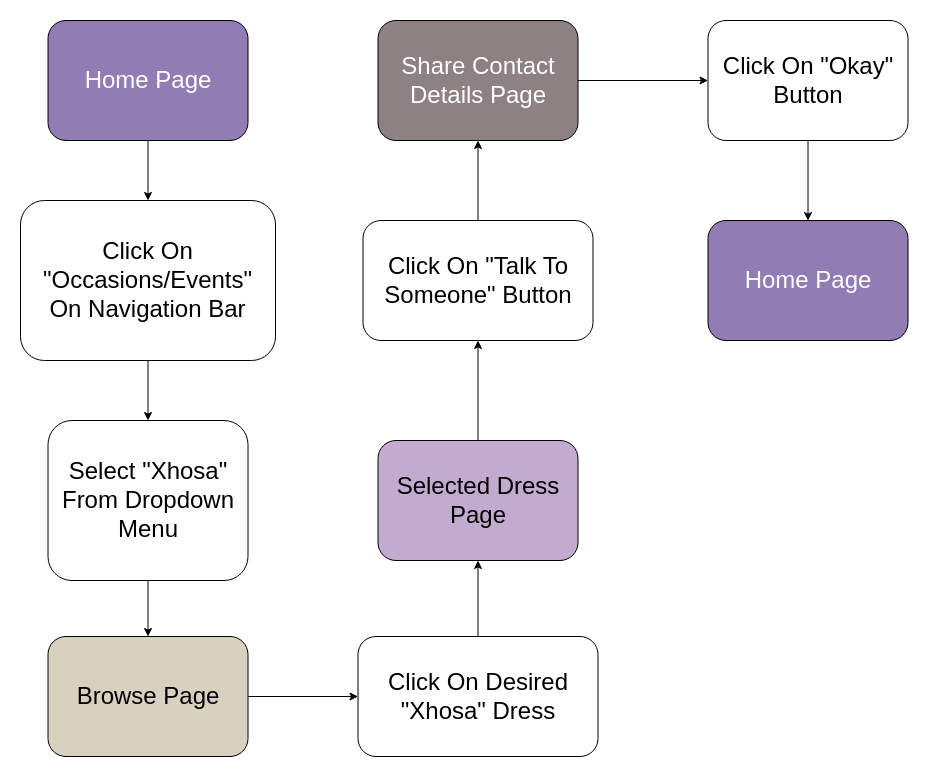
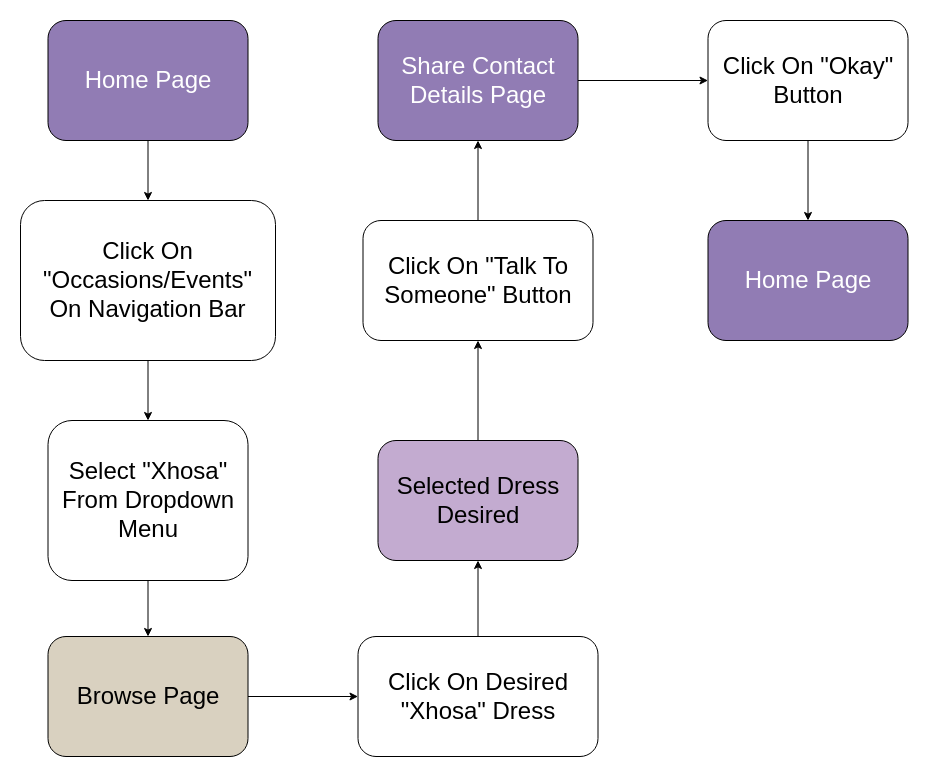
(478, 81) -> (478, 81)
(479, 501) -> (479, 501)
